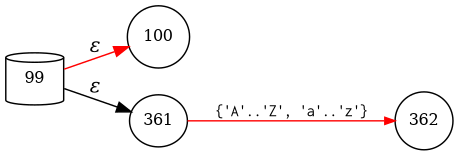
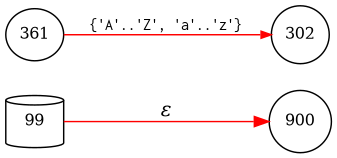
(158, 37) -> (300, 122)
(91, 98) -> none
(424, 121) -> (300, 35)
